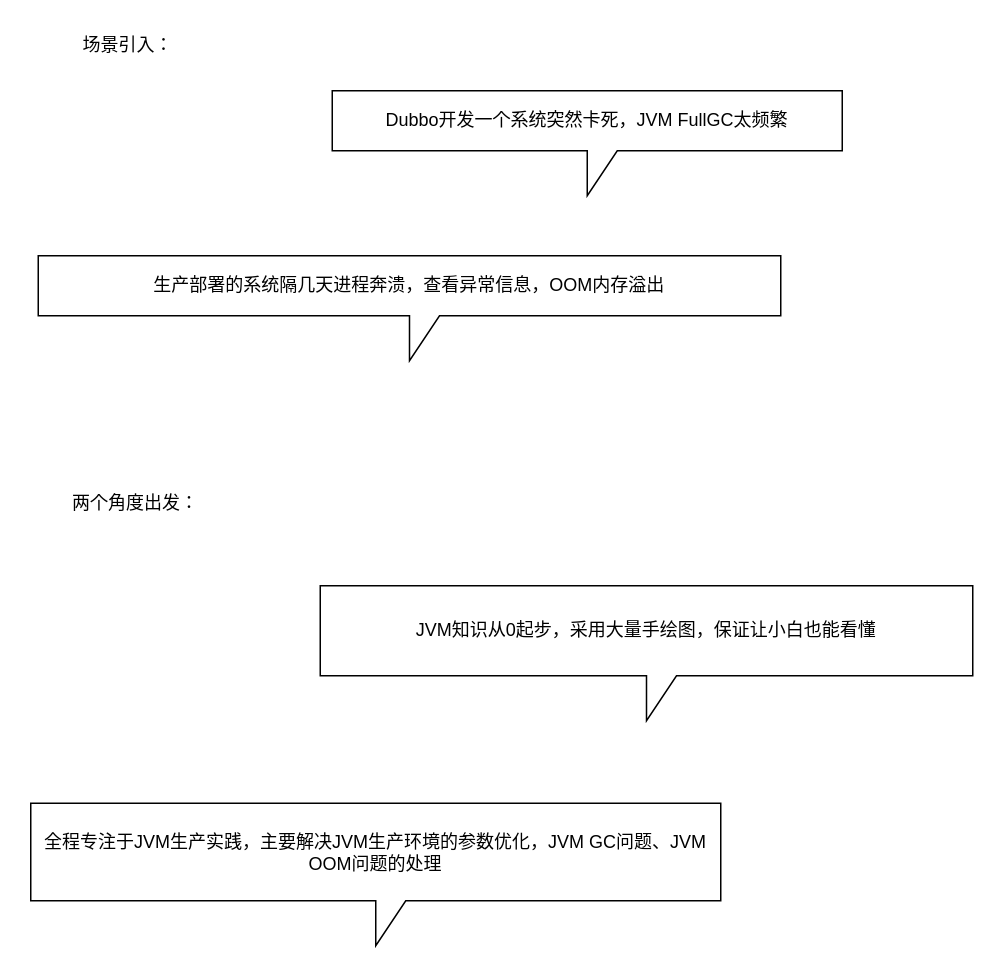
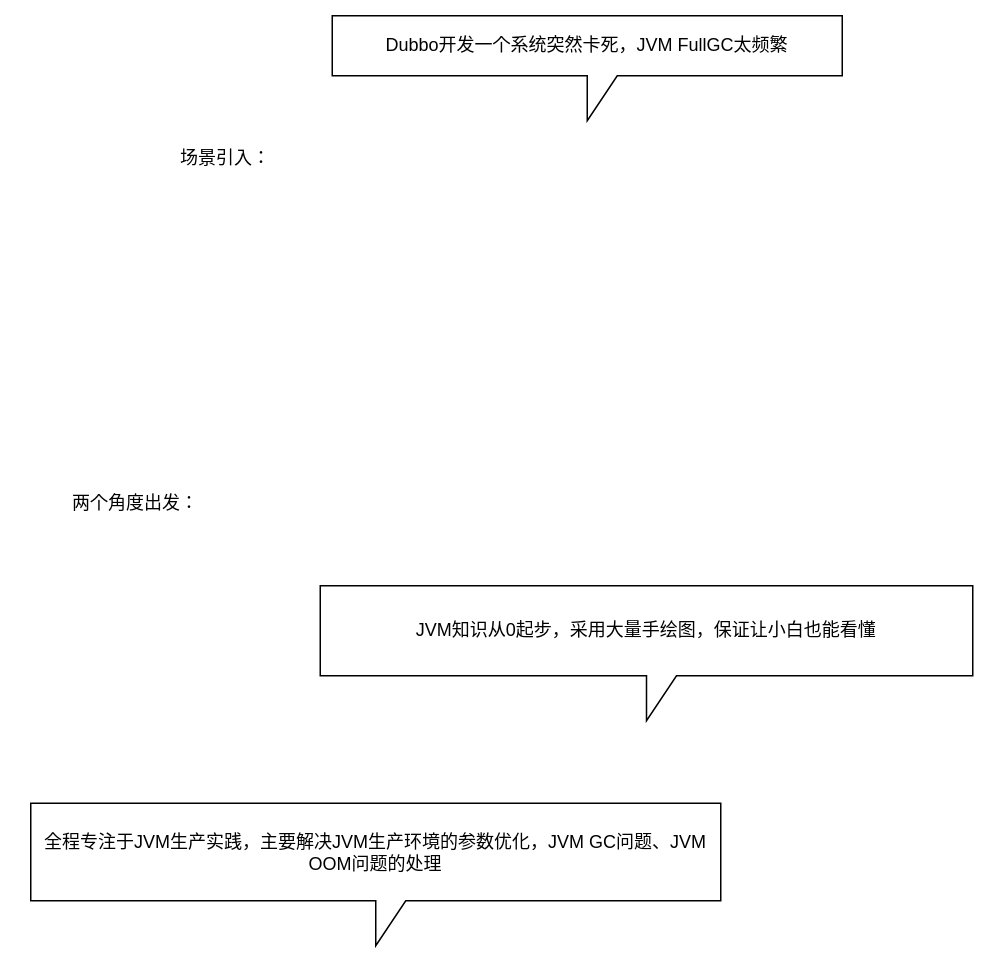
(128, 46) -> (226, 158)
(587, 143) -> (587, 68)
(410, 308) -> none
